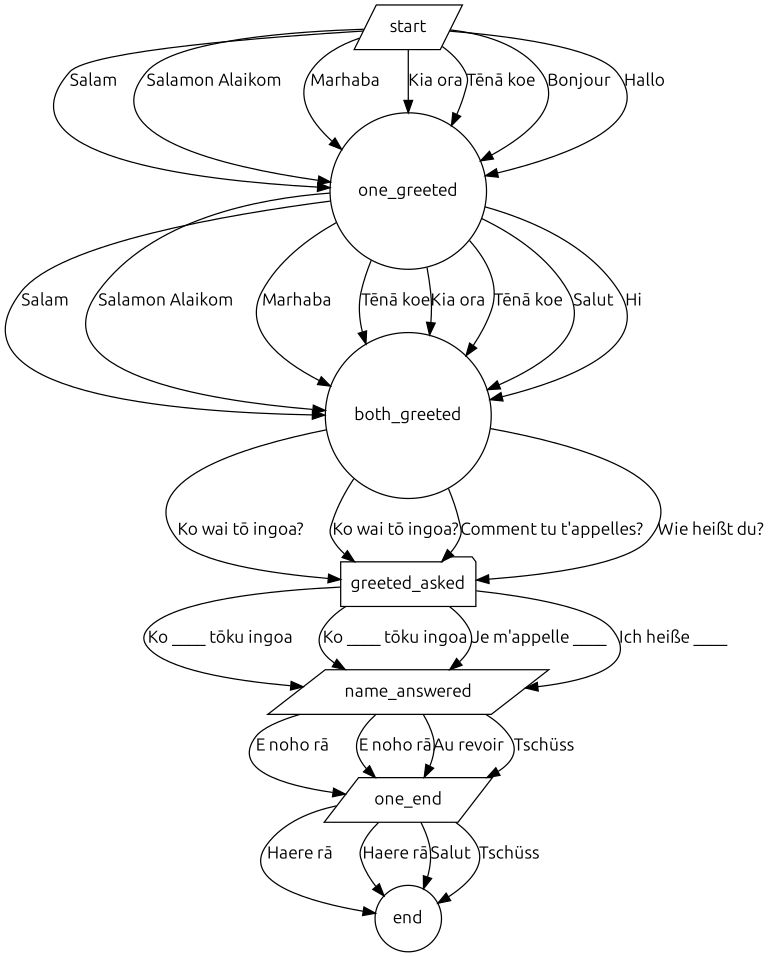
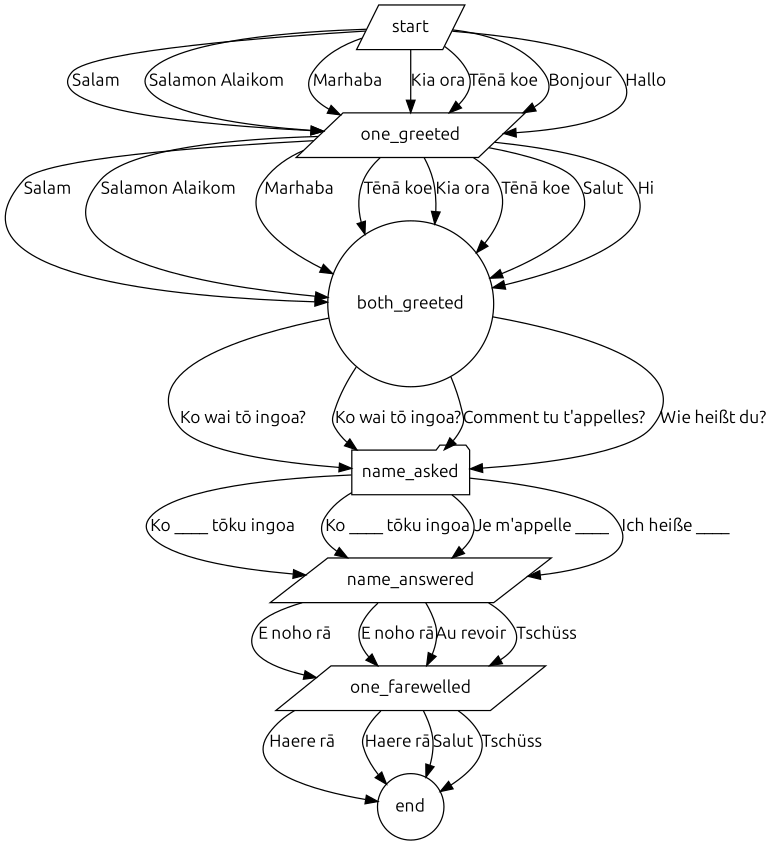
(408, 191) -> (411, 135)
(408, 584) -> (411, 472)
(408, 800) -> (411, 688)
